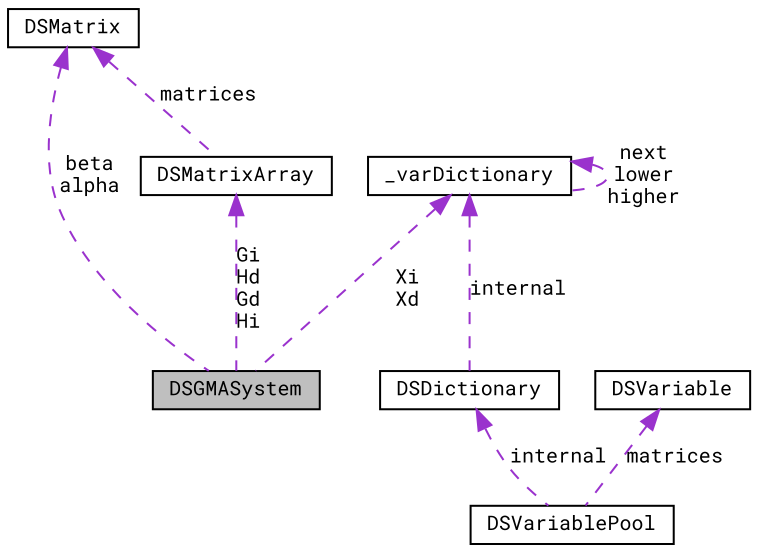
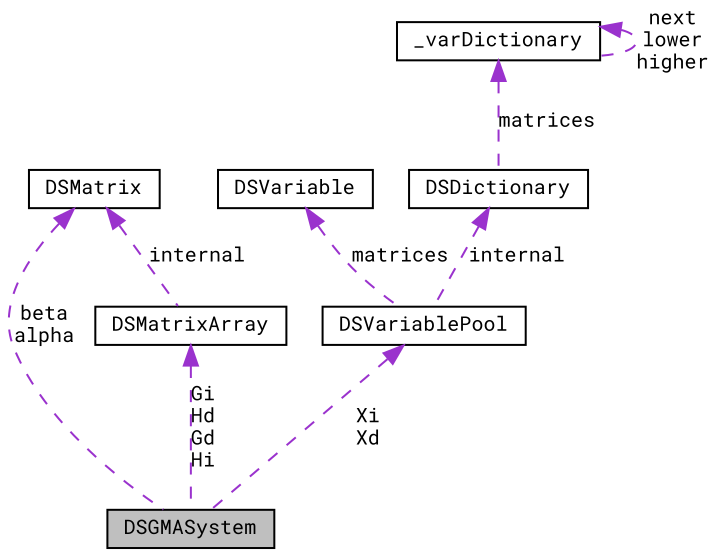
(209, 96) -> (198, 256)
(345, 290) -> (299, 434)
(519, 290) -> (548, 122)
